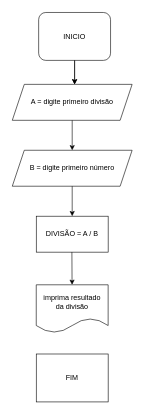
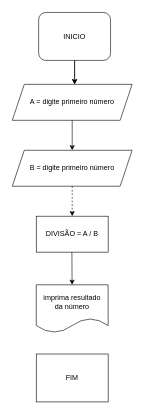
(72, 102) -> (72, 102)
(72, 199) -> (72, 199)
(72, 302) -> (72, 302)
